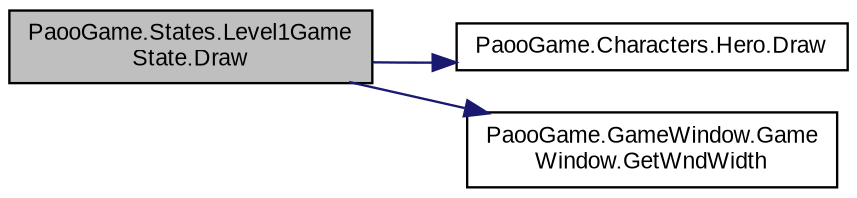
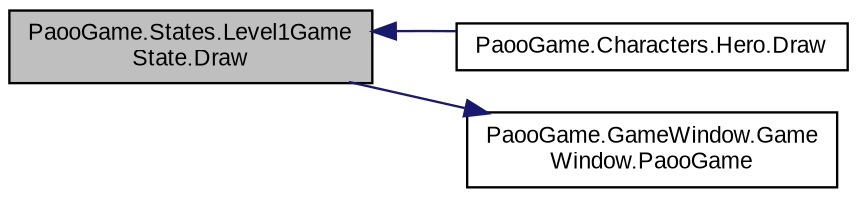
(402, 63) -> (426, 31)
(652, 150) -> (652, 150)
